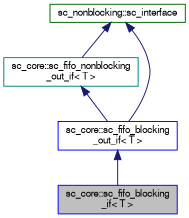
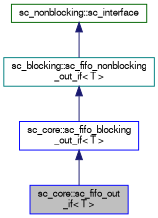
(71, 72) -> (79, 72)
(150, 76) -> none
(118, 200) -> (79, 200)
